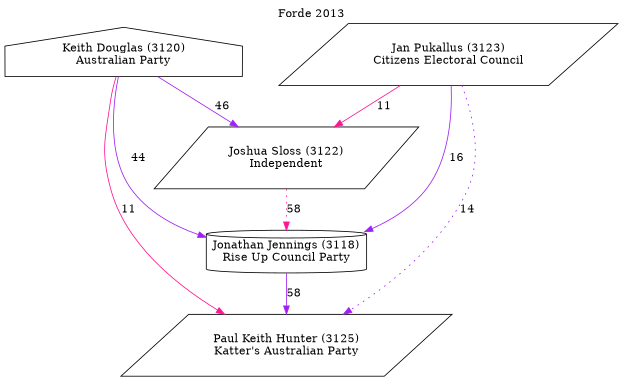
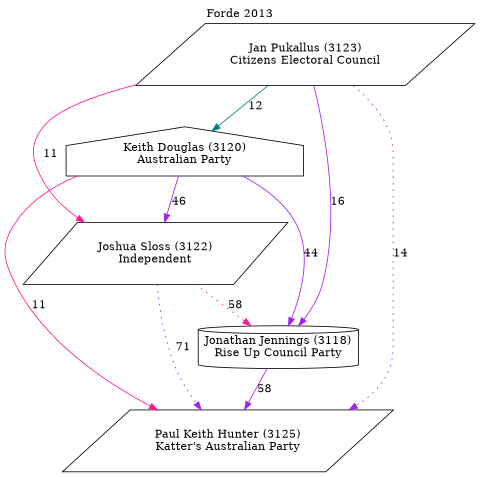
none -> (243, 106)
none -> (168, 347)
